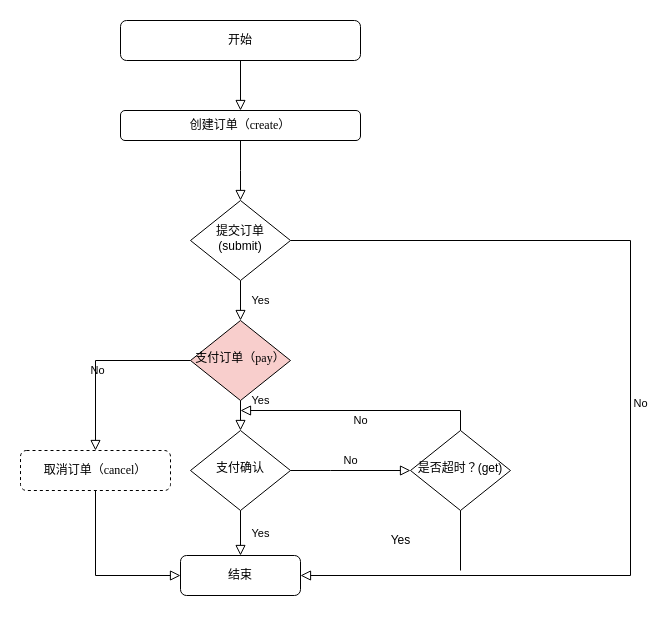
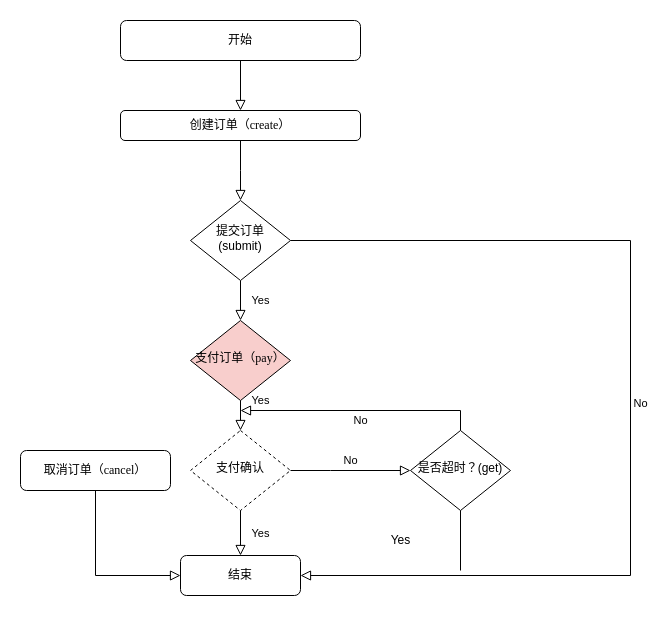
(104, 361) -> none
(96, 471) -> (96, 471)
(241, 471) -> (241, 471)
